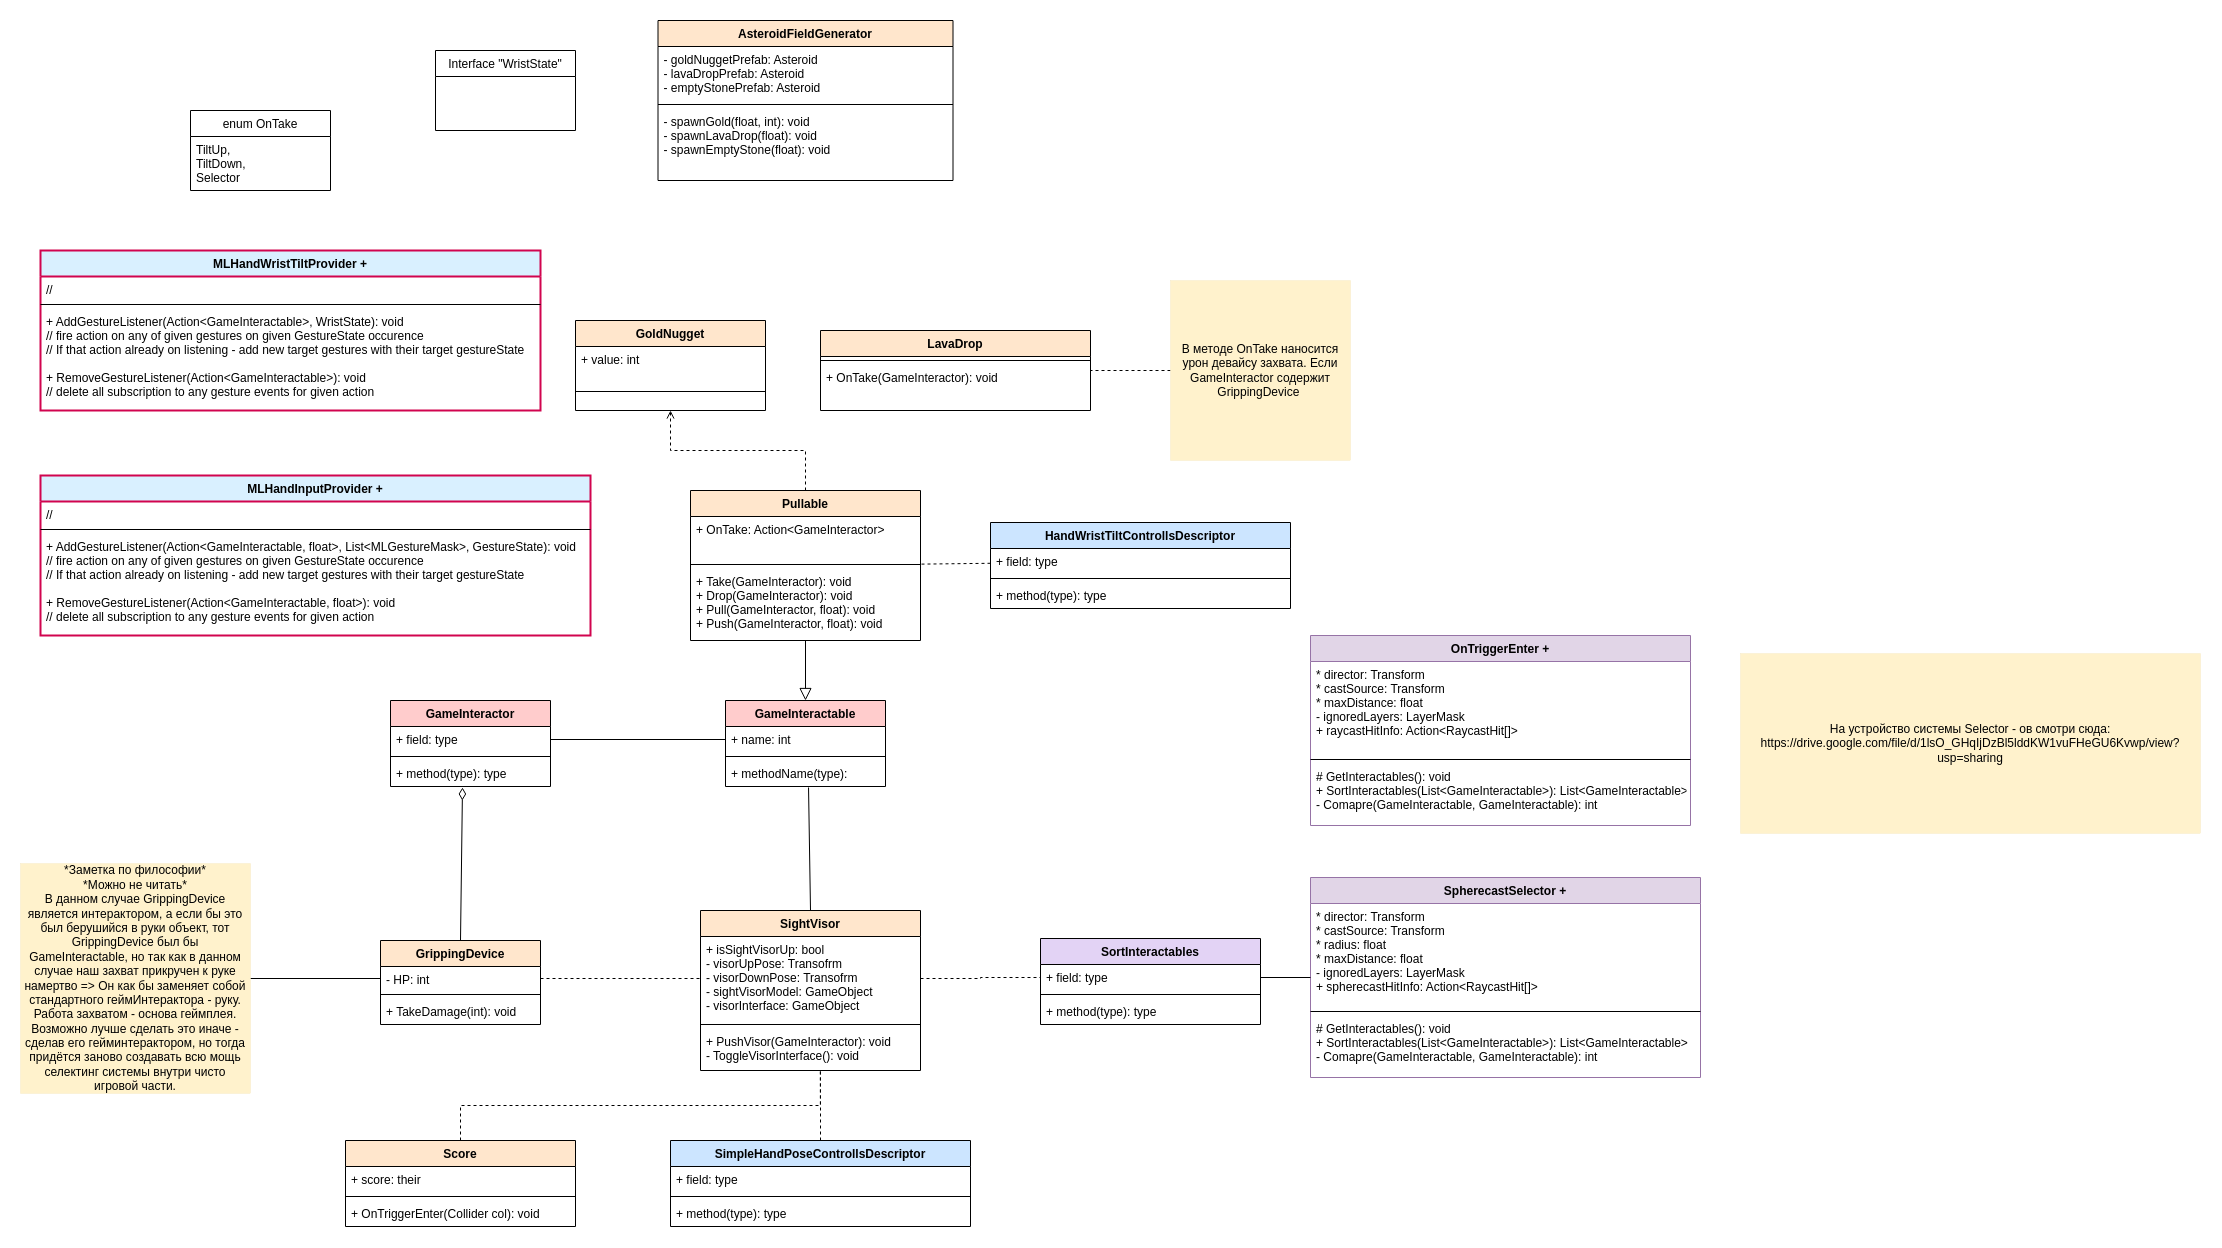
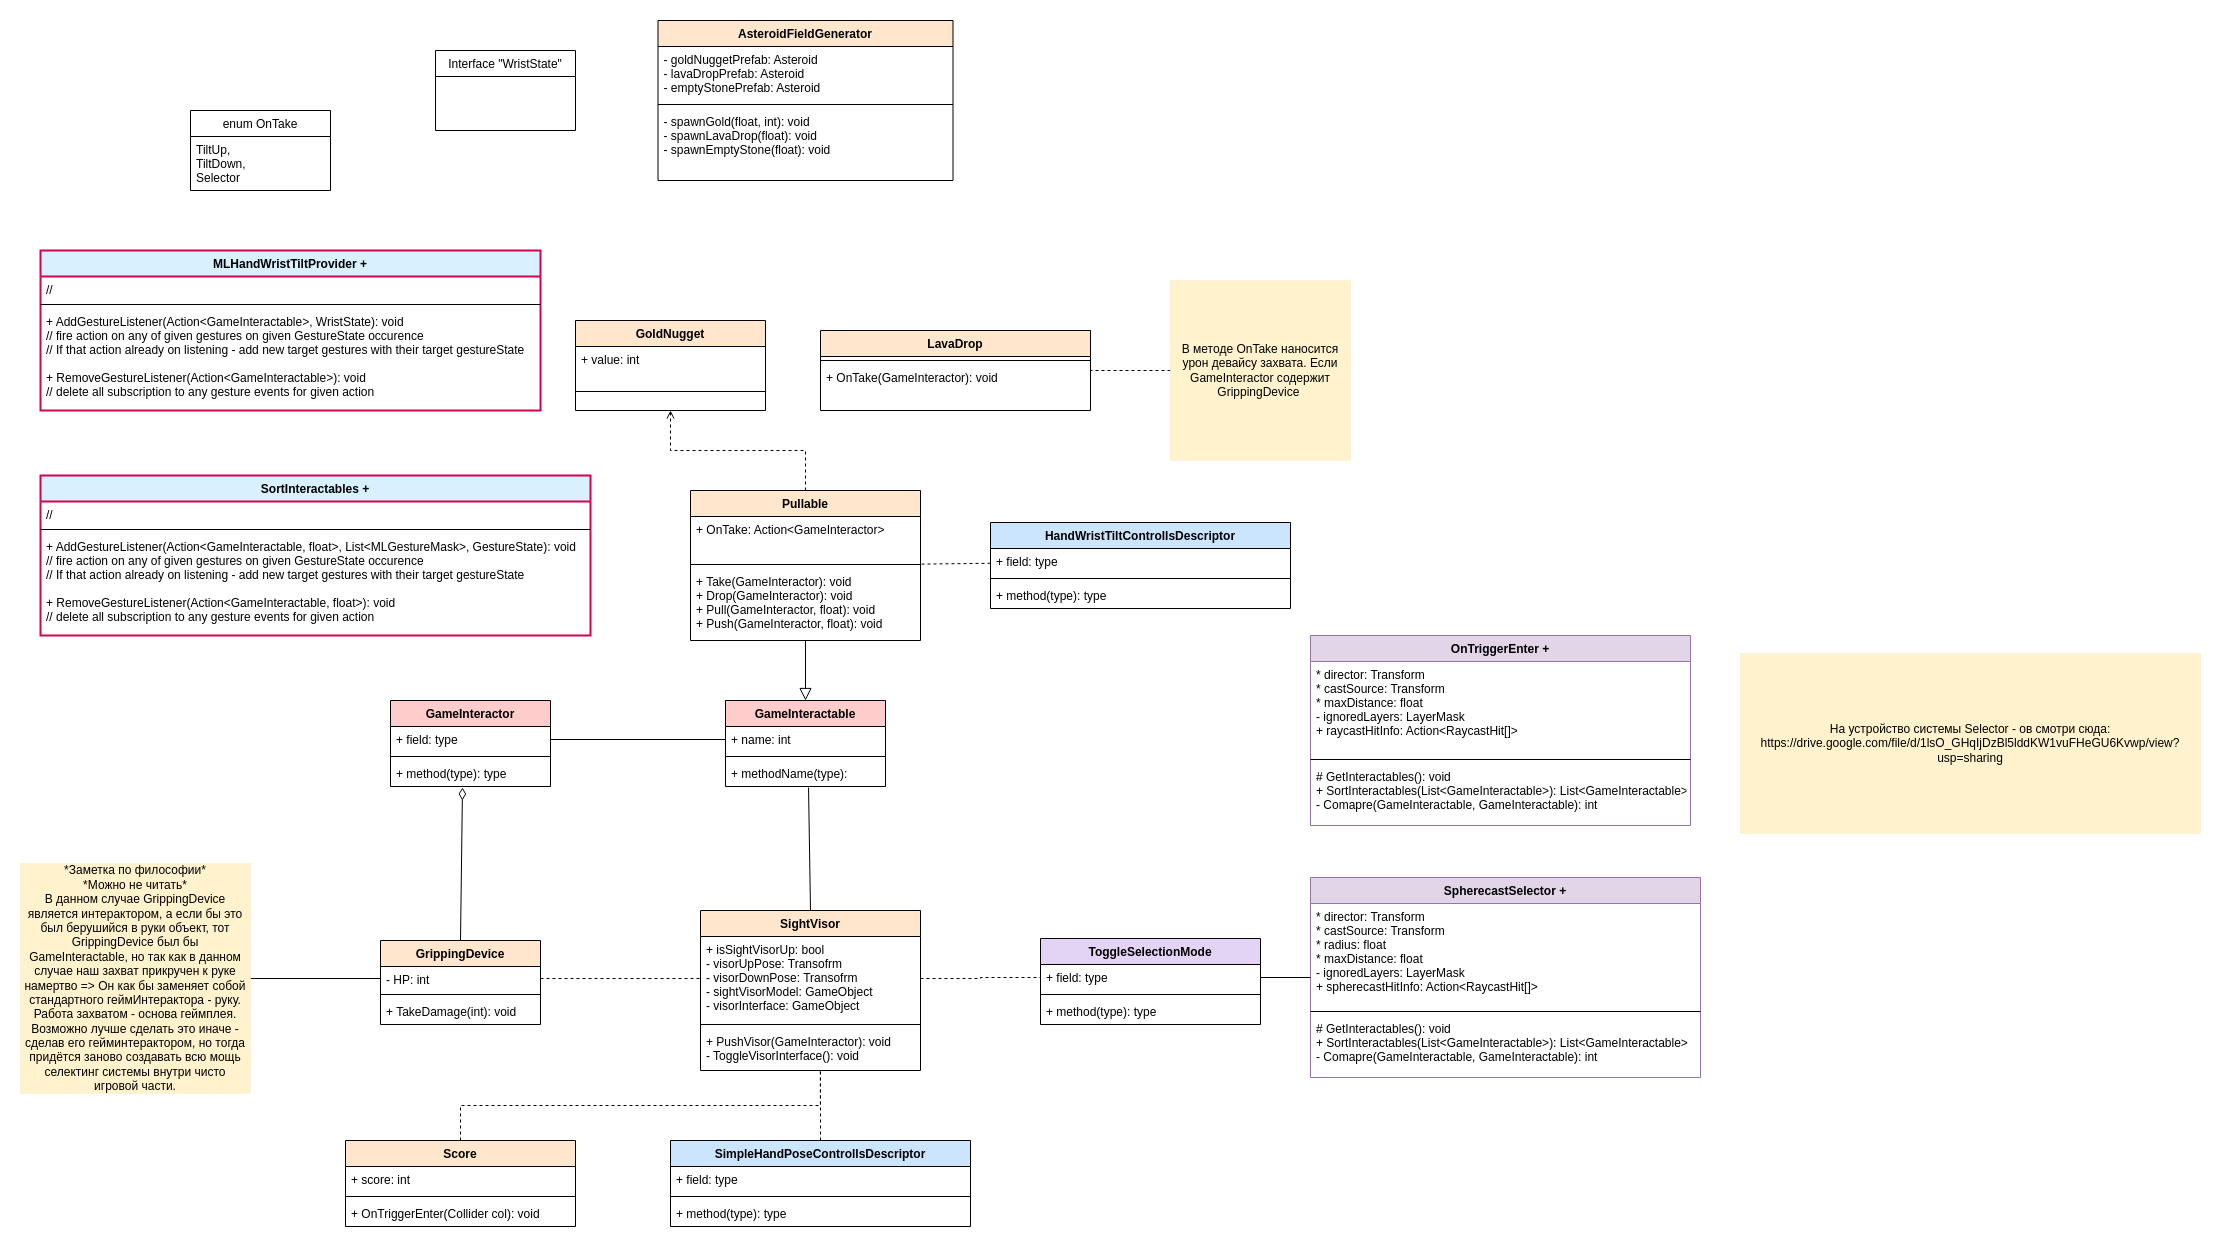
(315, 489) -> (315, 489)
(1150, 952) -> (1150, 952)
(392, 1180) -> (385, 1180)
